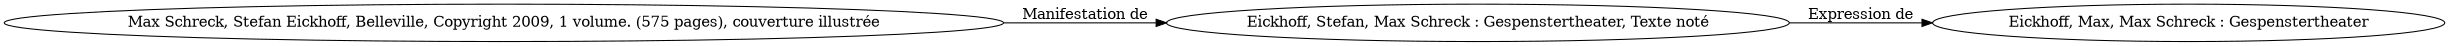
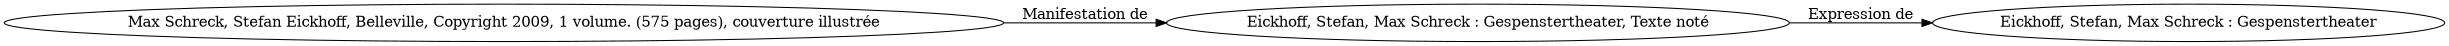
(2189, 23) -> (2189, 23)
